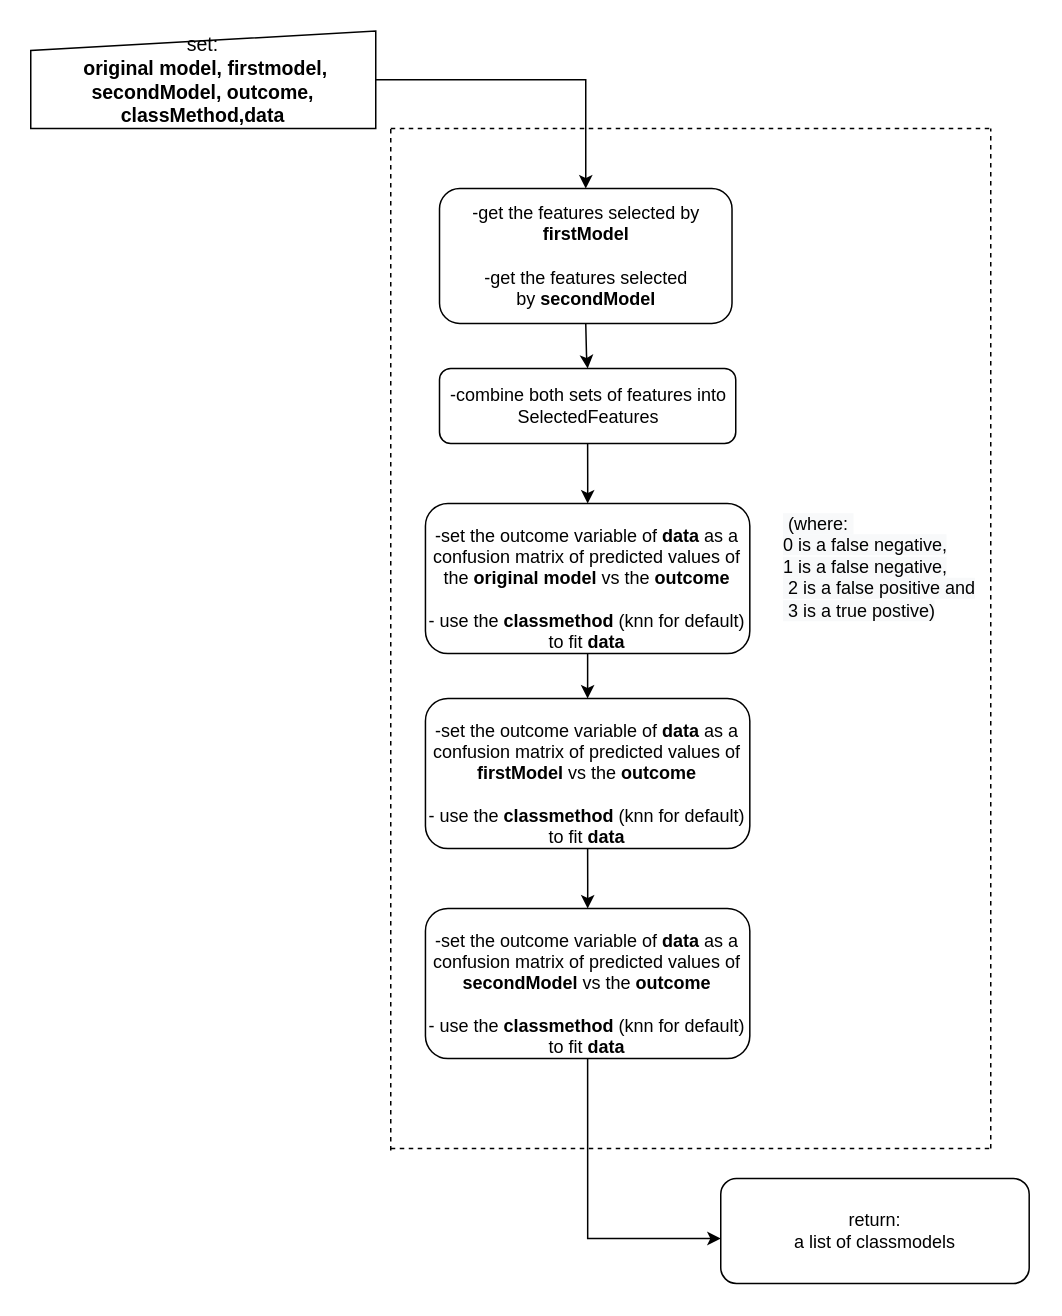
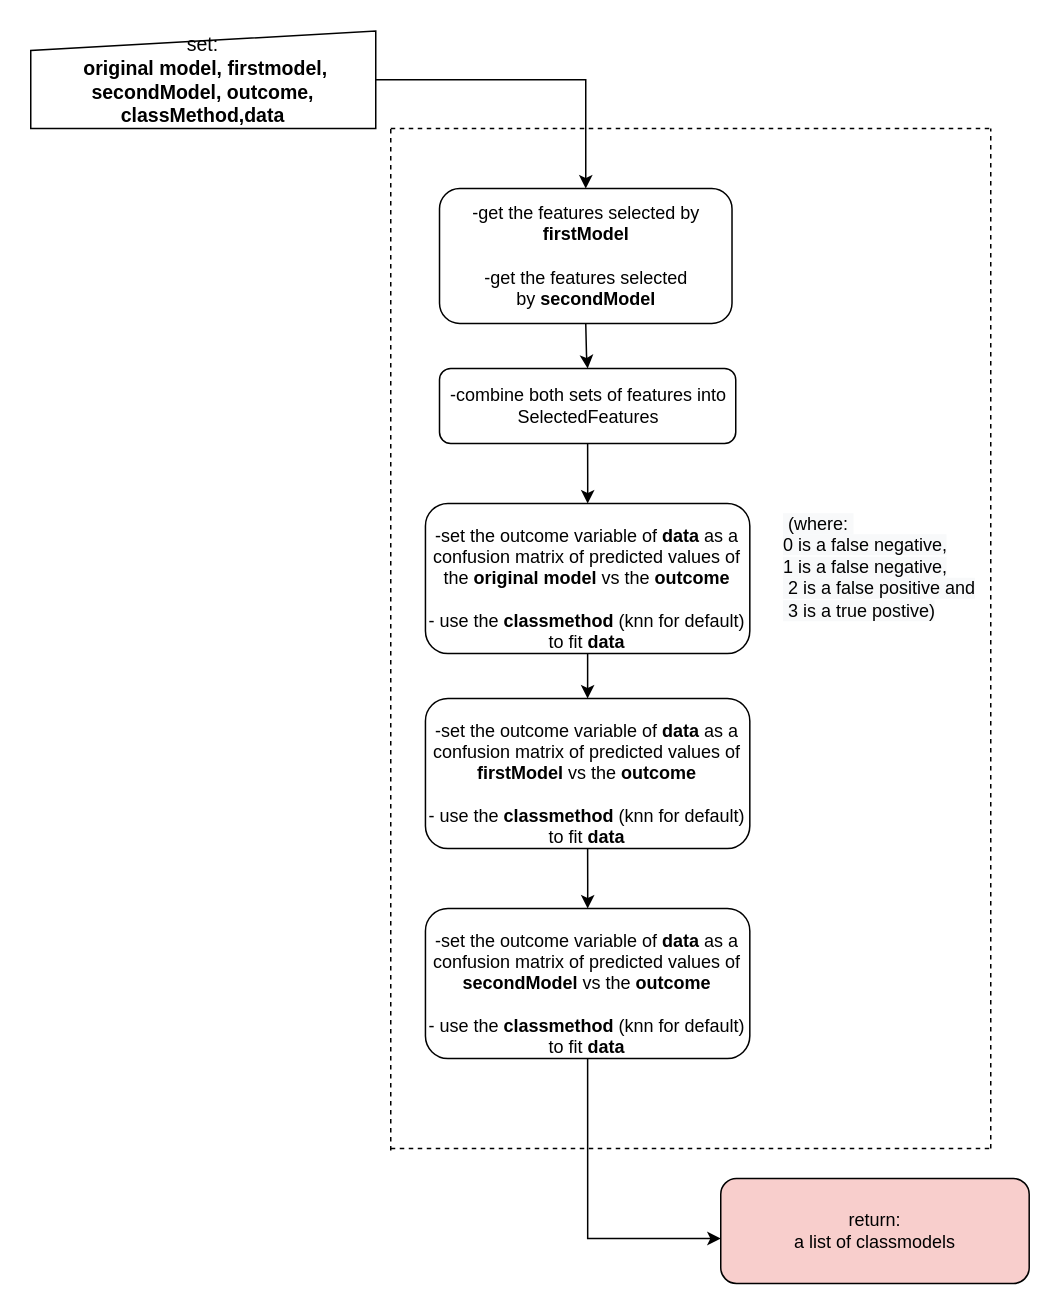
(875, 1231) -> (875, 1231)
